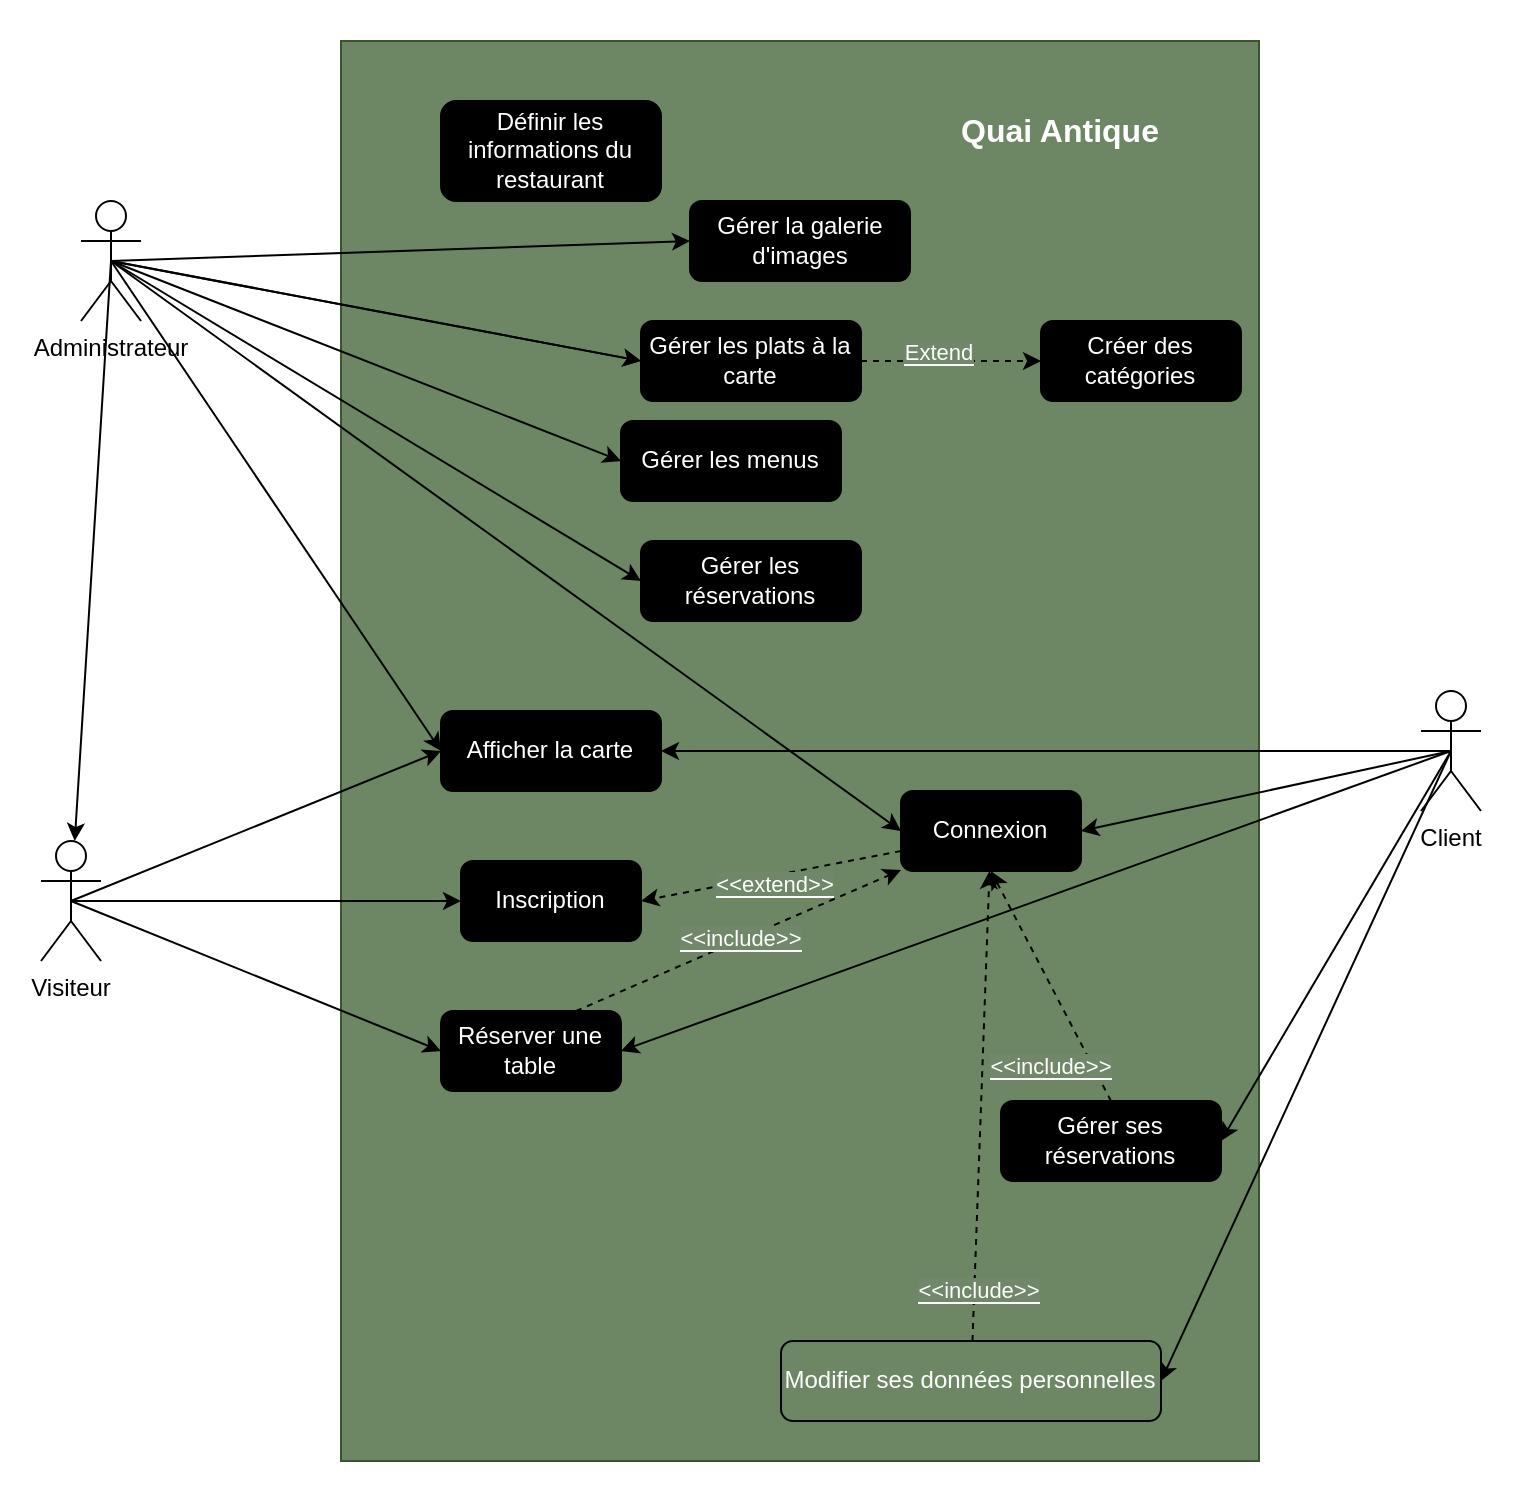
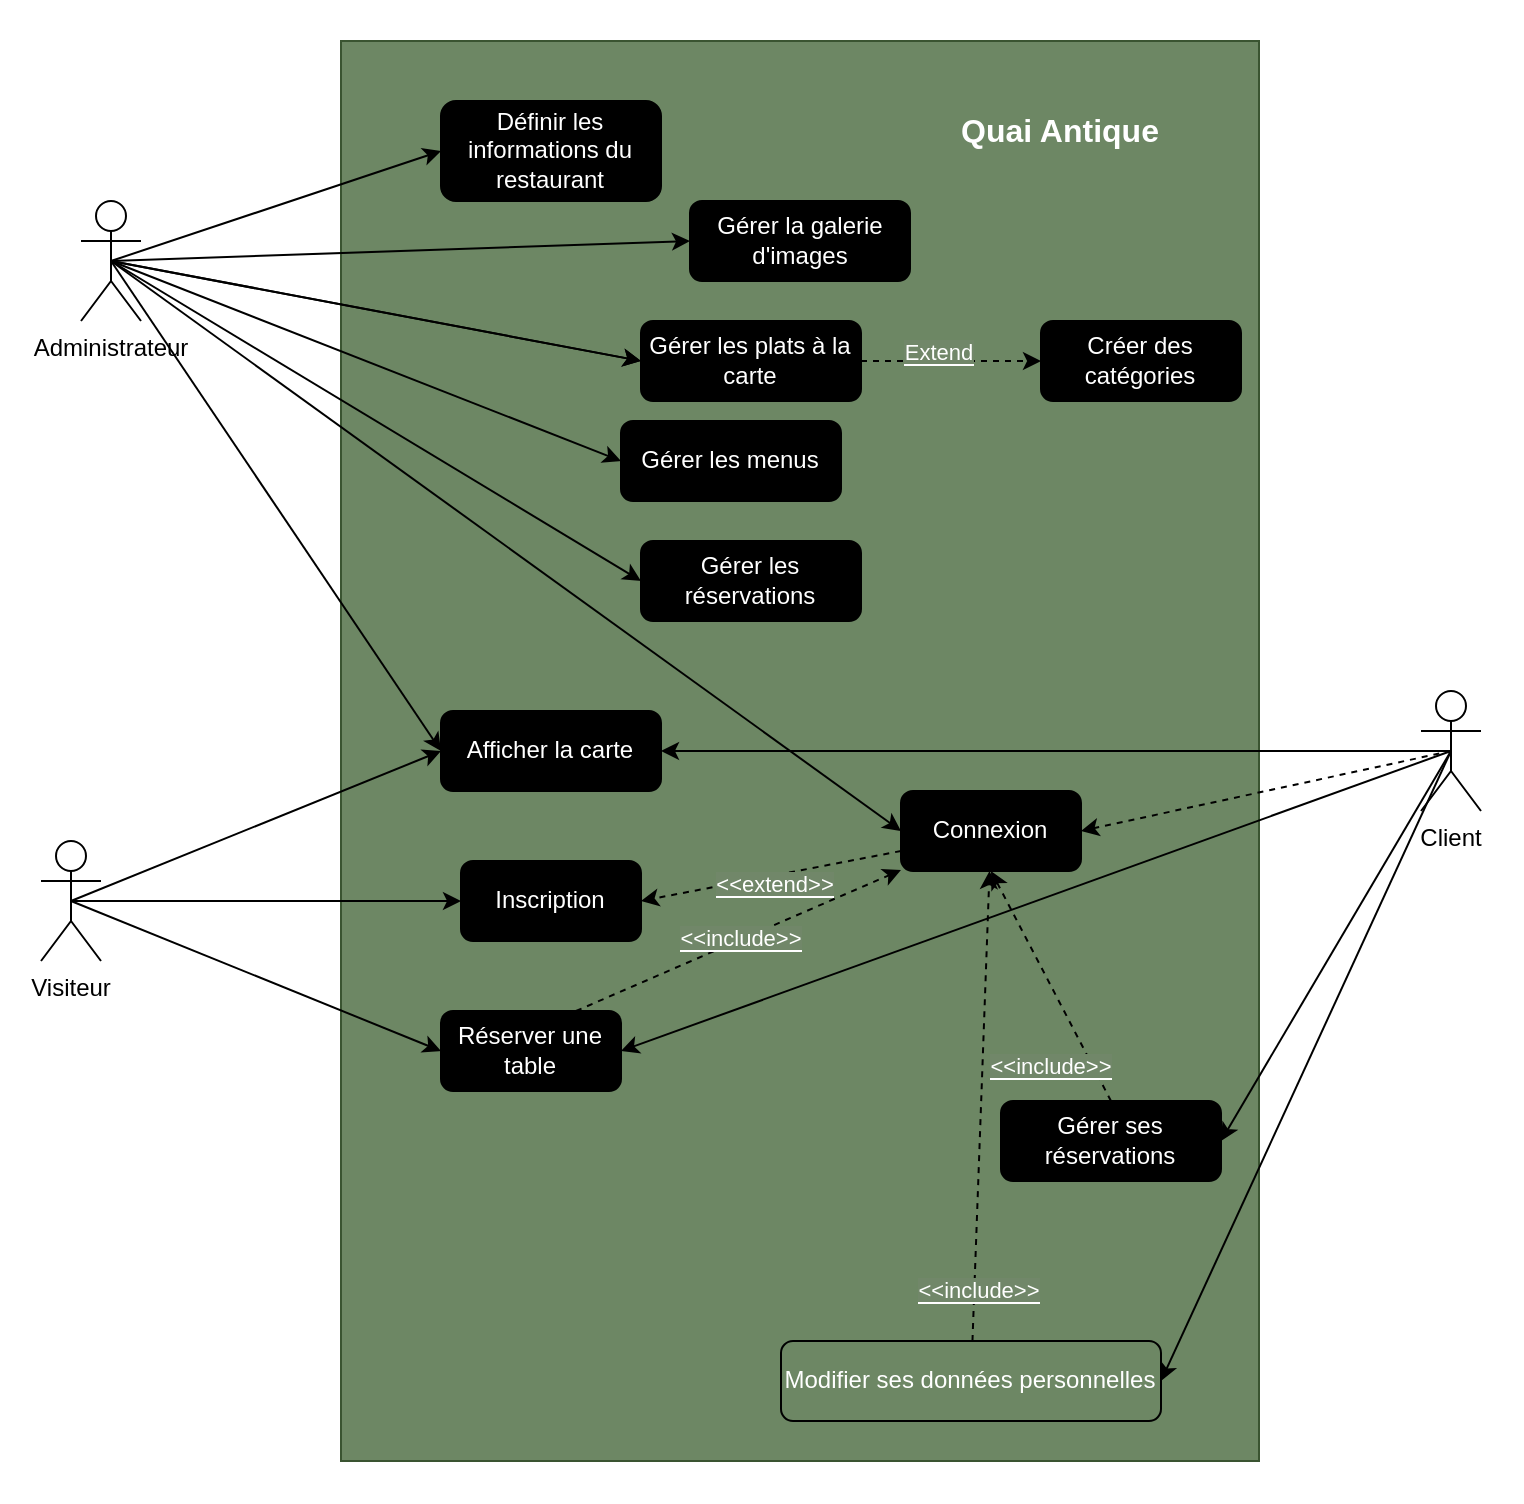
(92, 559) -> (282, 204)
(1264, 791) -> (1264, 791)
